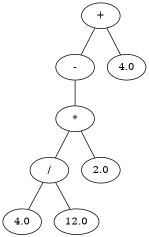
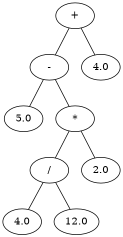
none -> (24, 119)
